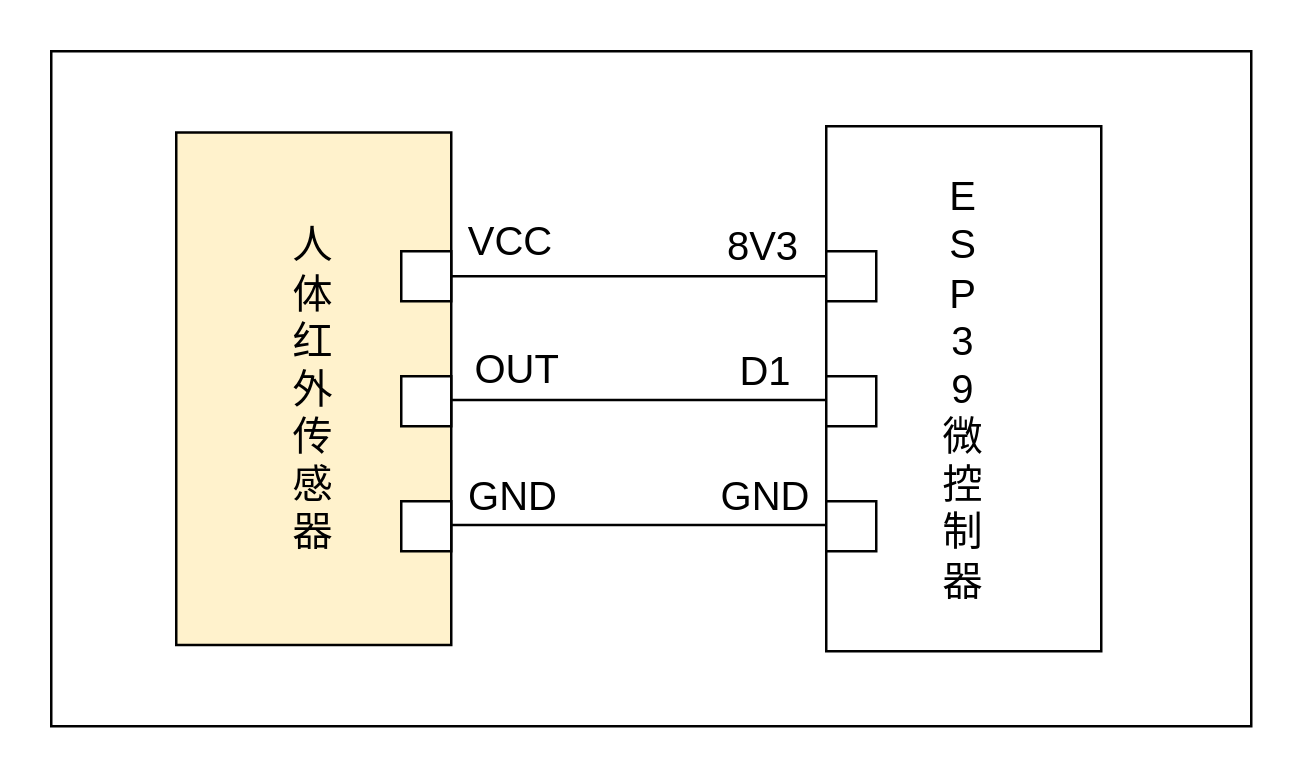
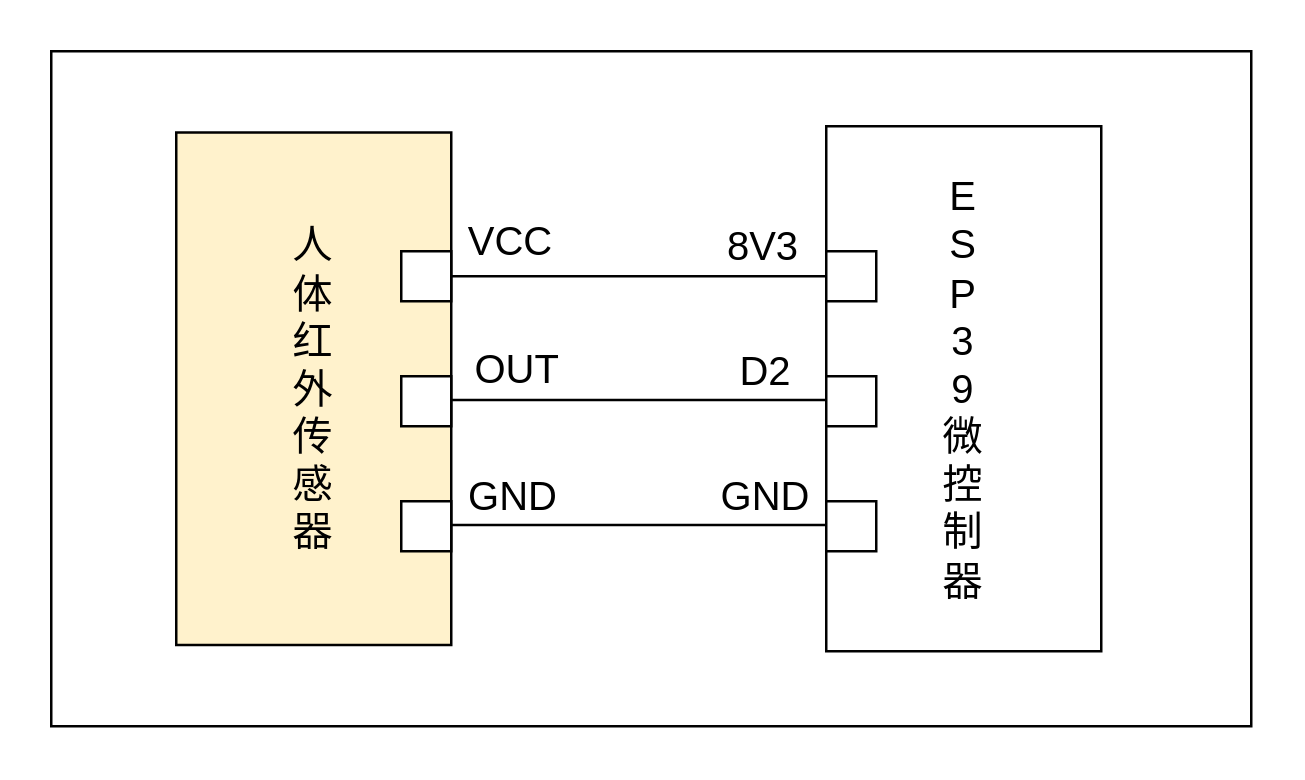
(766, 371) -> (766, 371)
